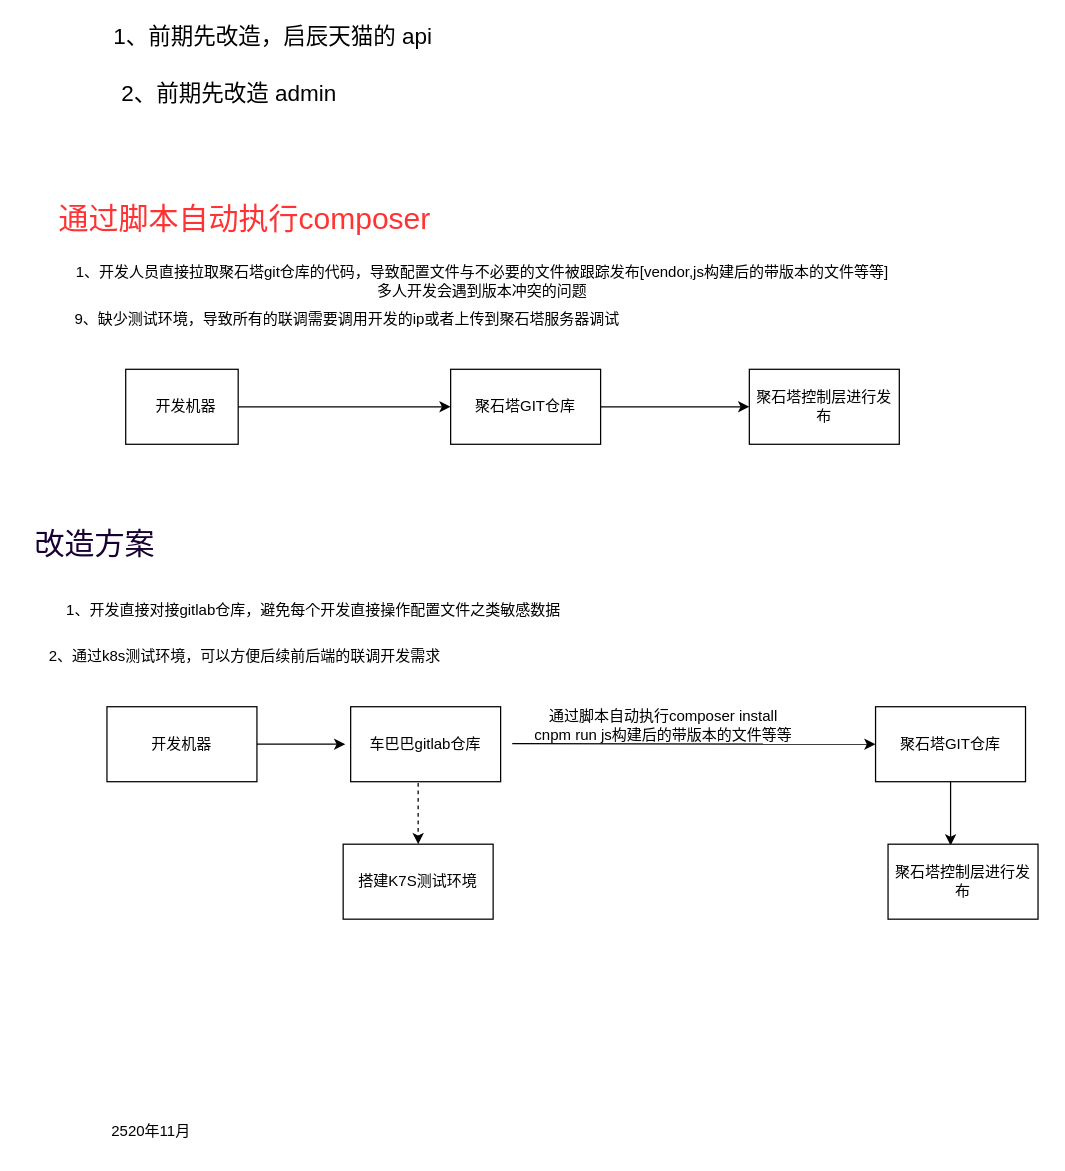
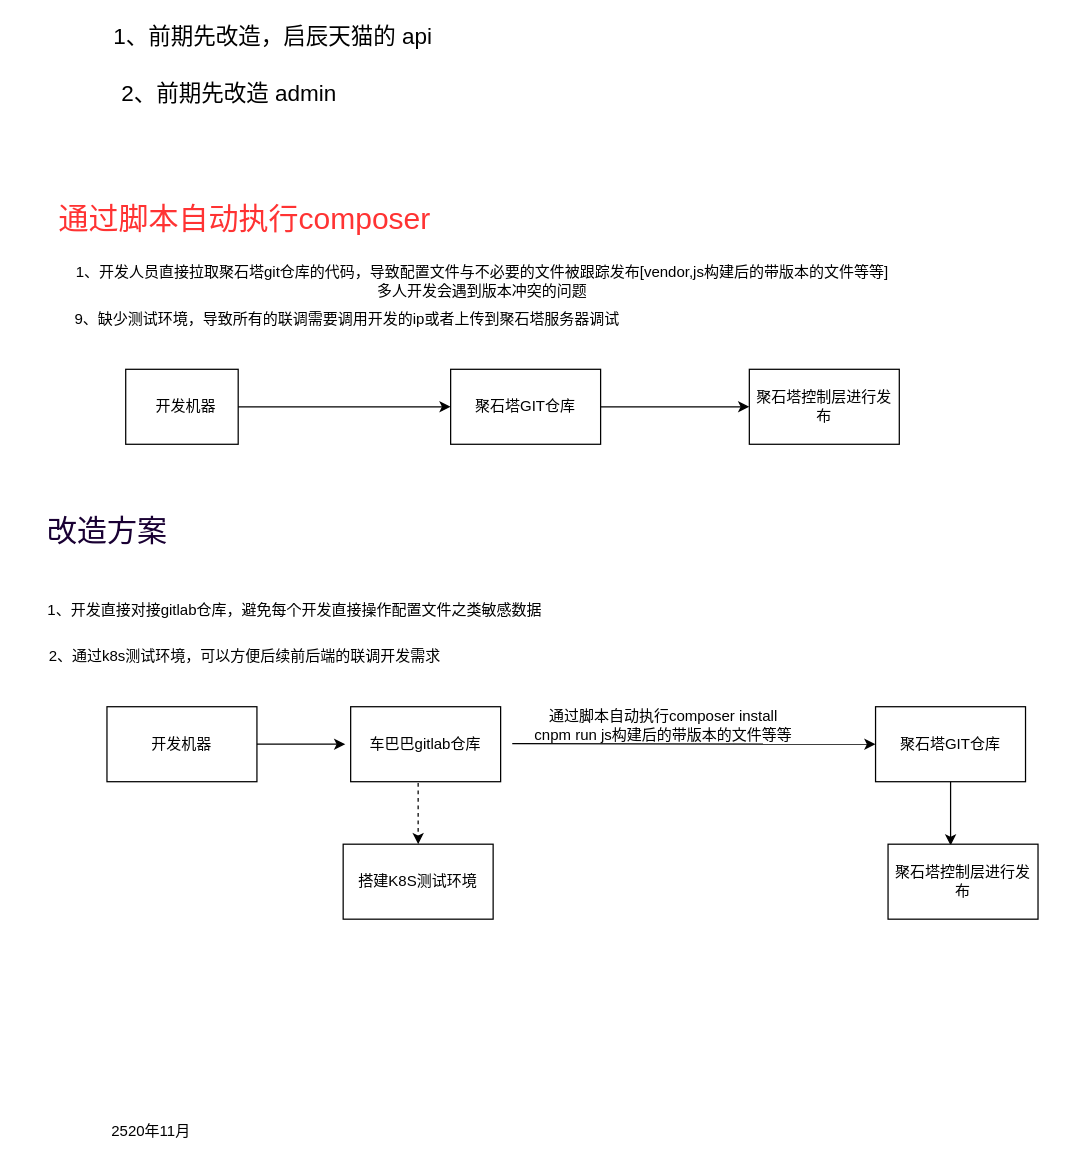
(94, 544) -> (107, 532)
(313, 601) -> (294, 601)
(418, 882) -> (418, 882)
